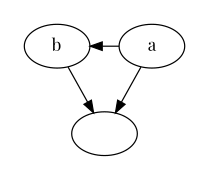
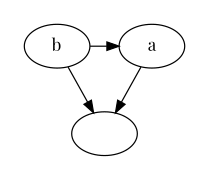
(111, 46) -> (98, 46)
